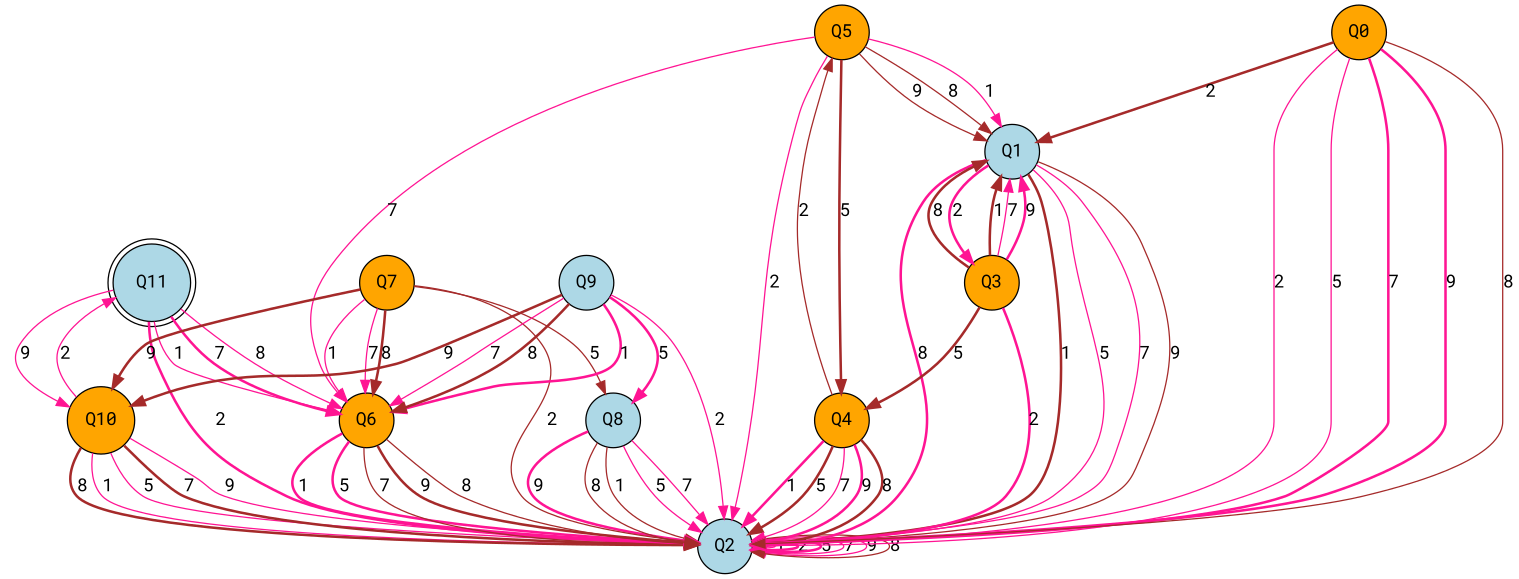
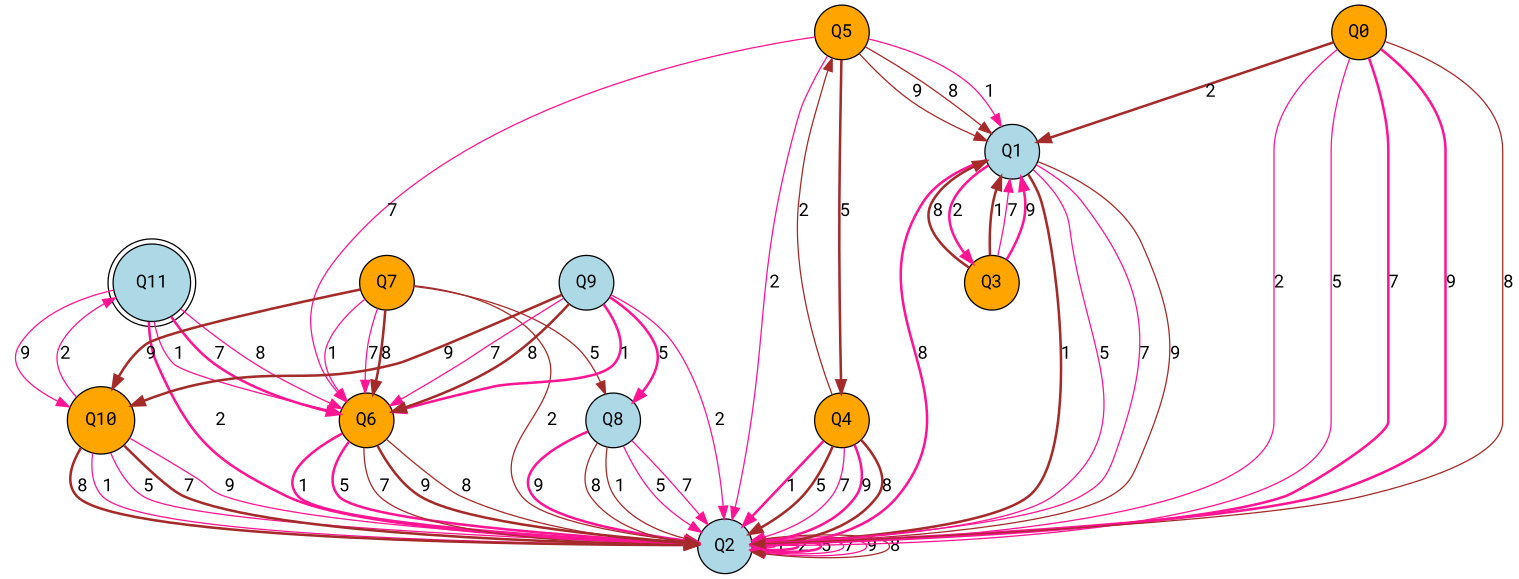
(937, 364) -> none
(1003, 498) -> none
